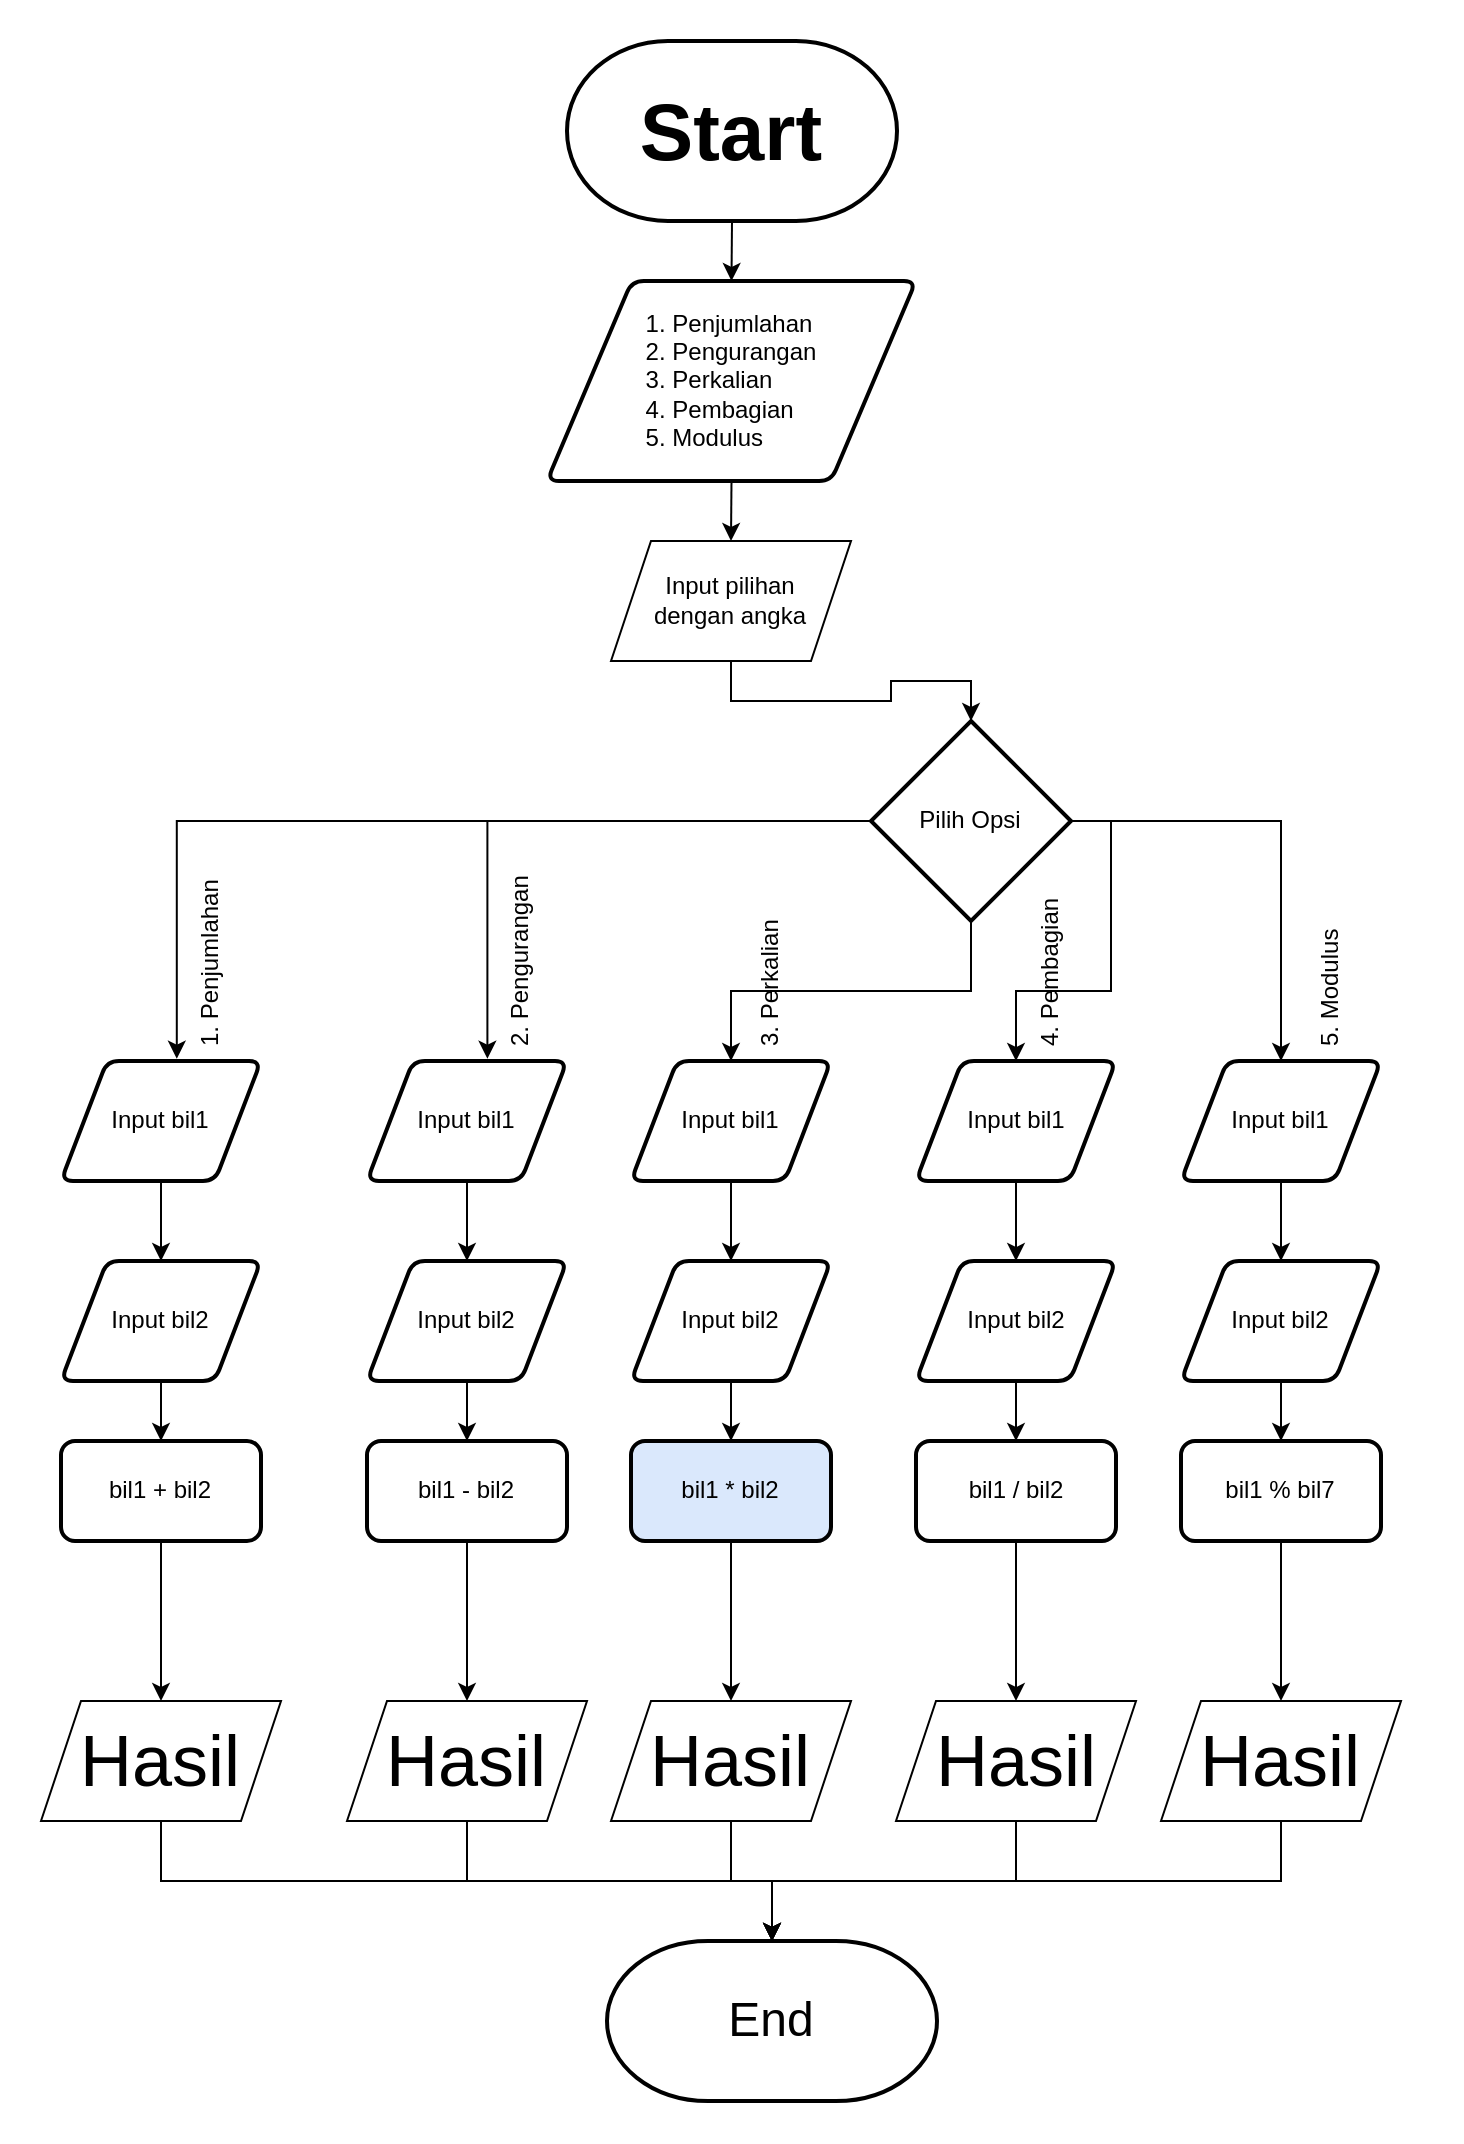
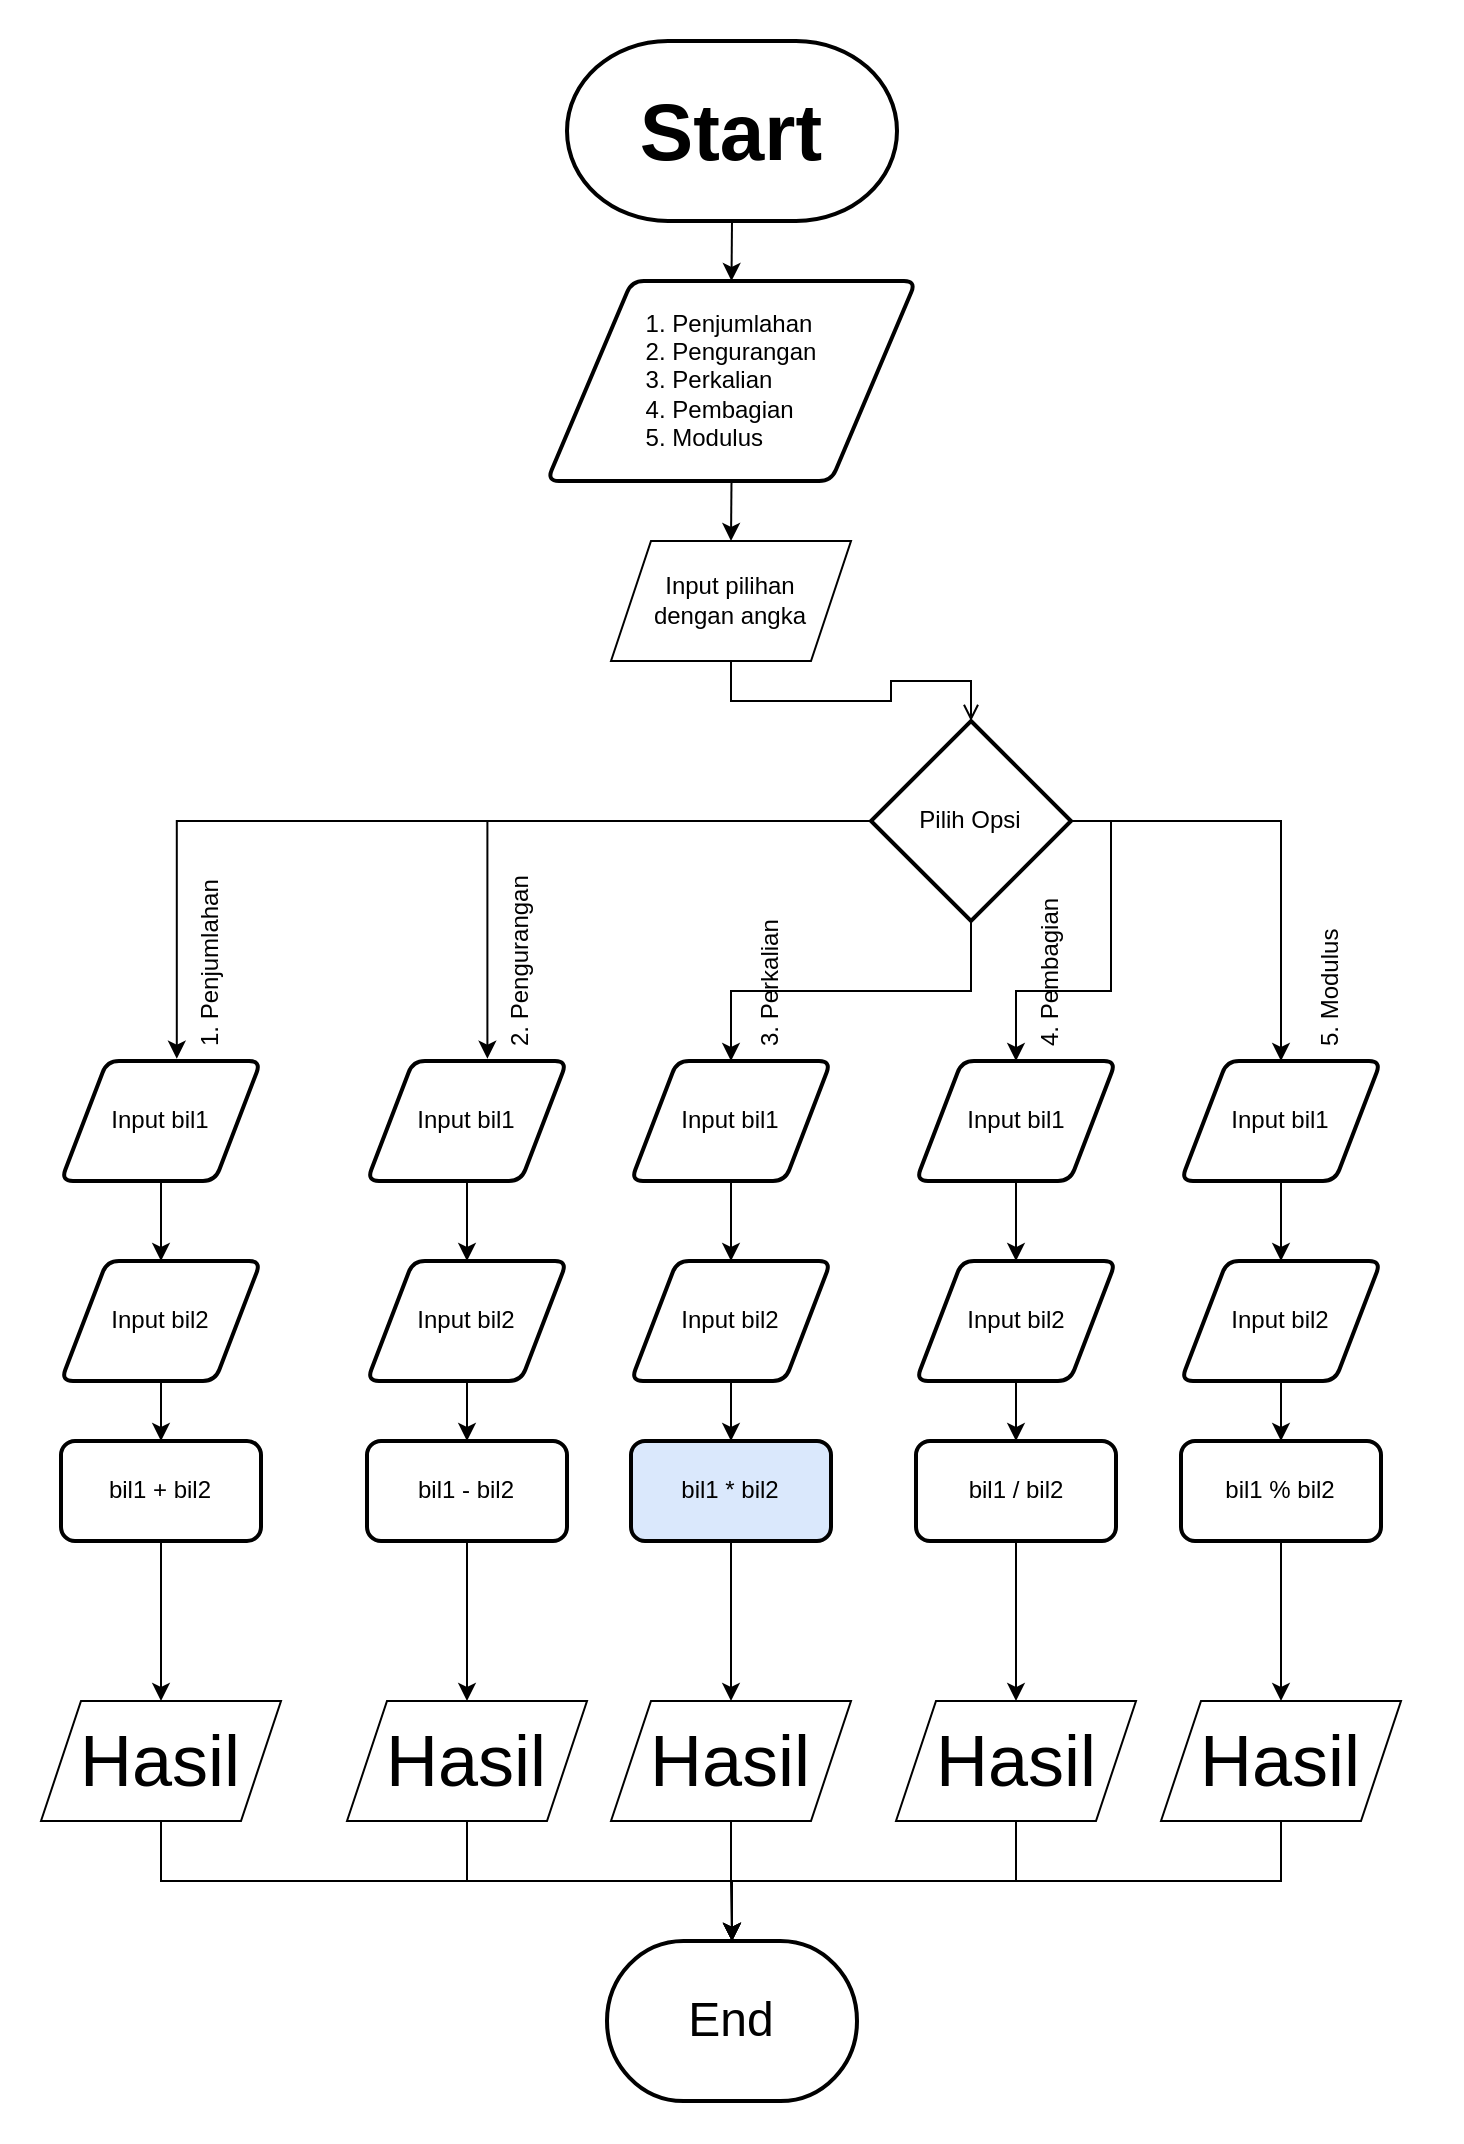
(971, 706) -> (971, 709)
(1281, 1491) -> (1281, 1491)
(772, 2021) -> (732, 2021)
